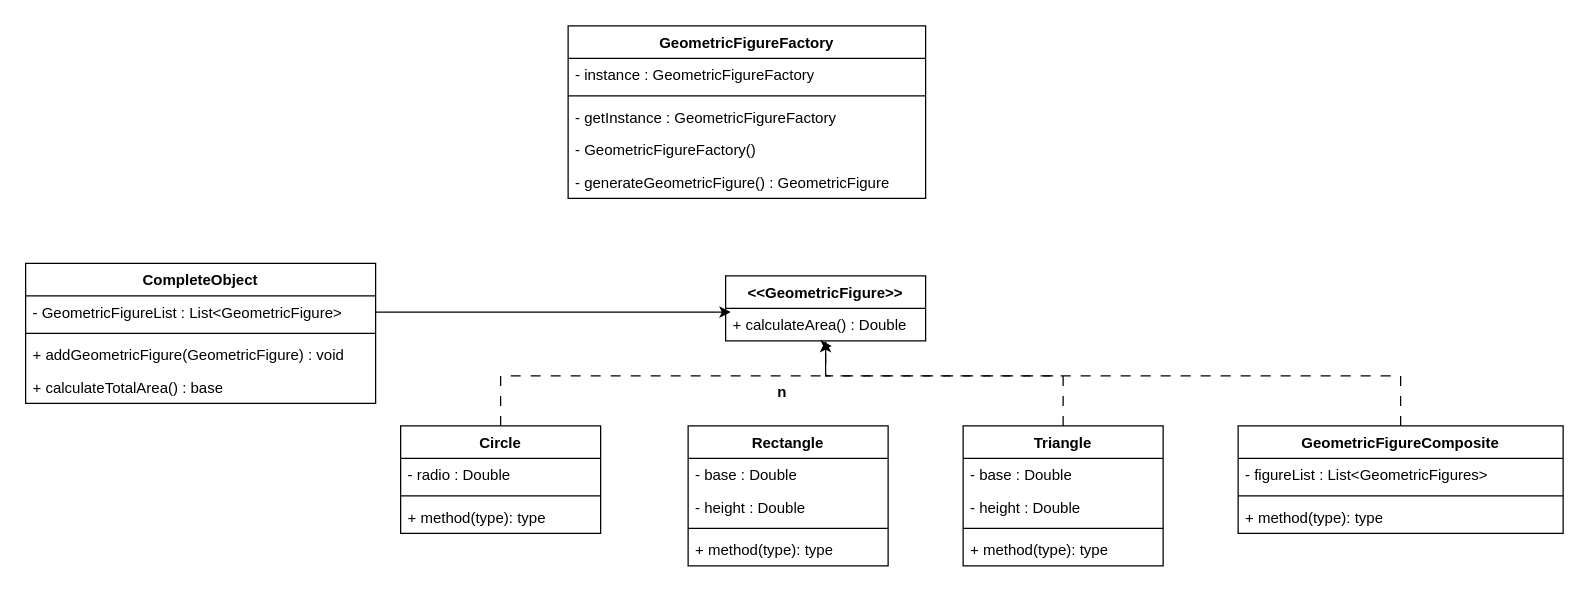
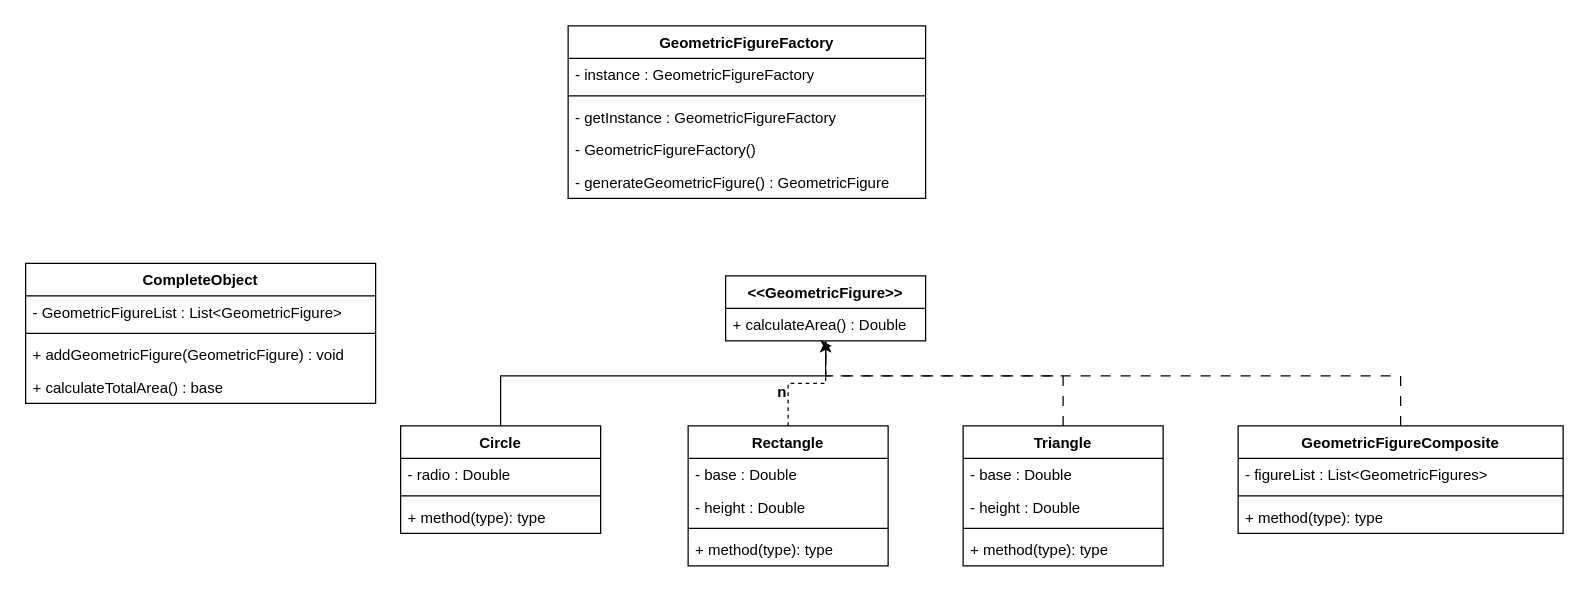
(550, 312) -> none
none -> (788, 383)
(501, 392) -> (501, 392)
